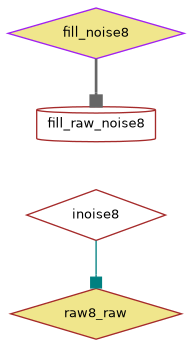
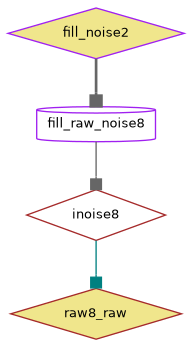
(96, 33) -> (96, 33)
(96, 124) -> (96, 124)
none -> (96, 159)
